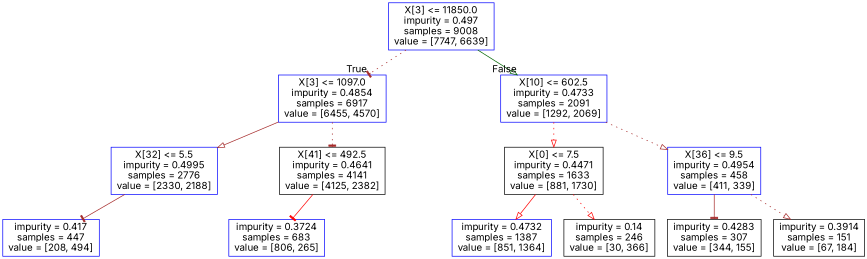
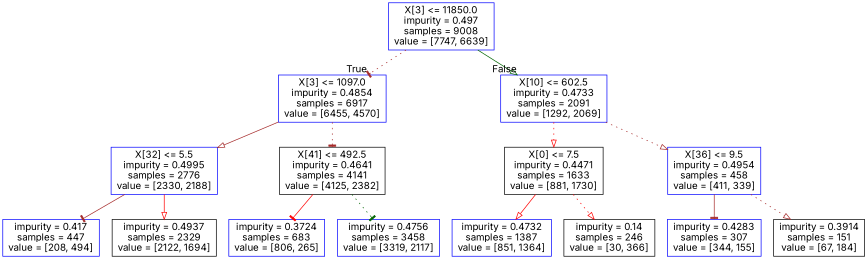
none -> (164, 238)
none -> (389, 238)
(714, 238) -> (714, 238)
